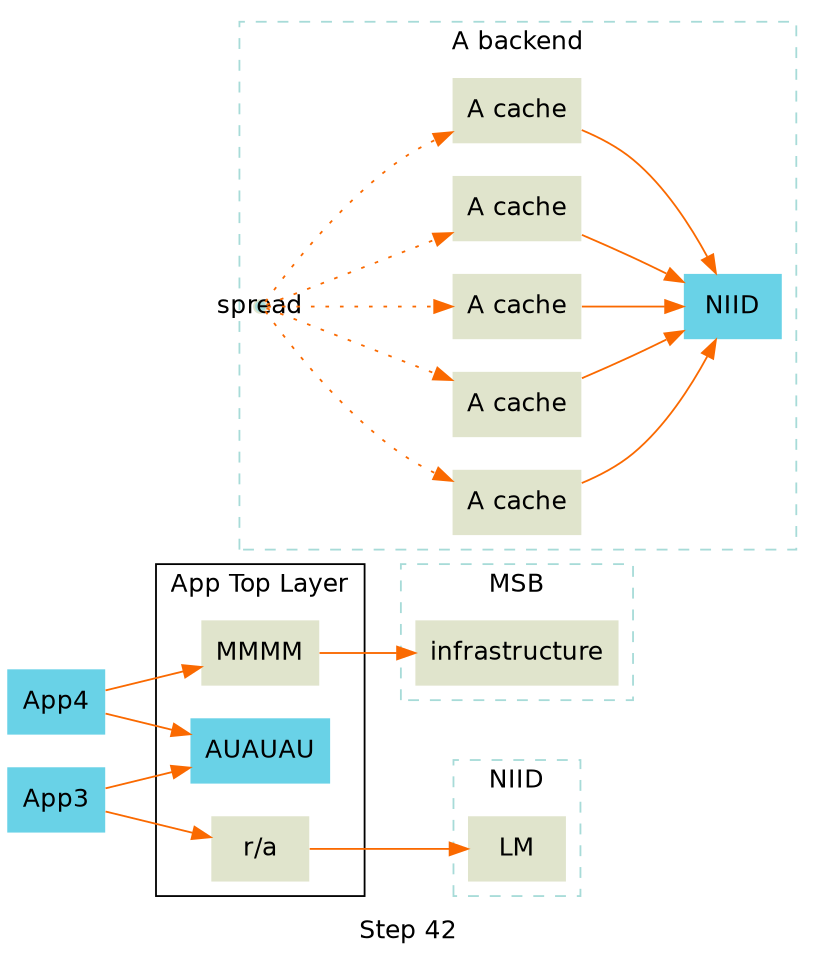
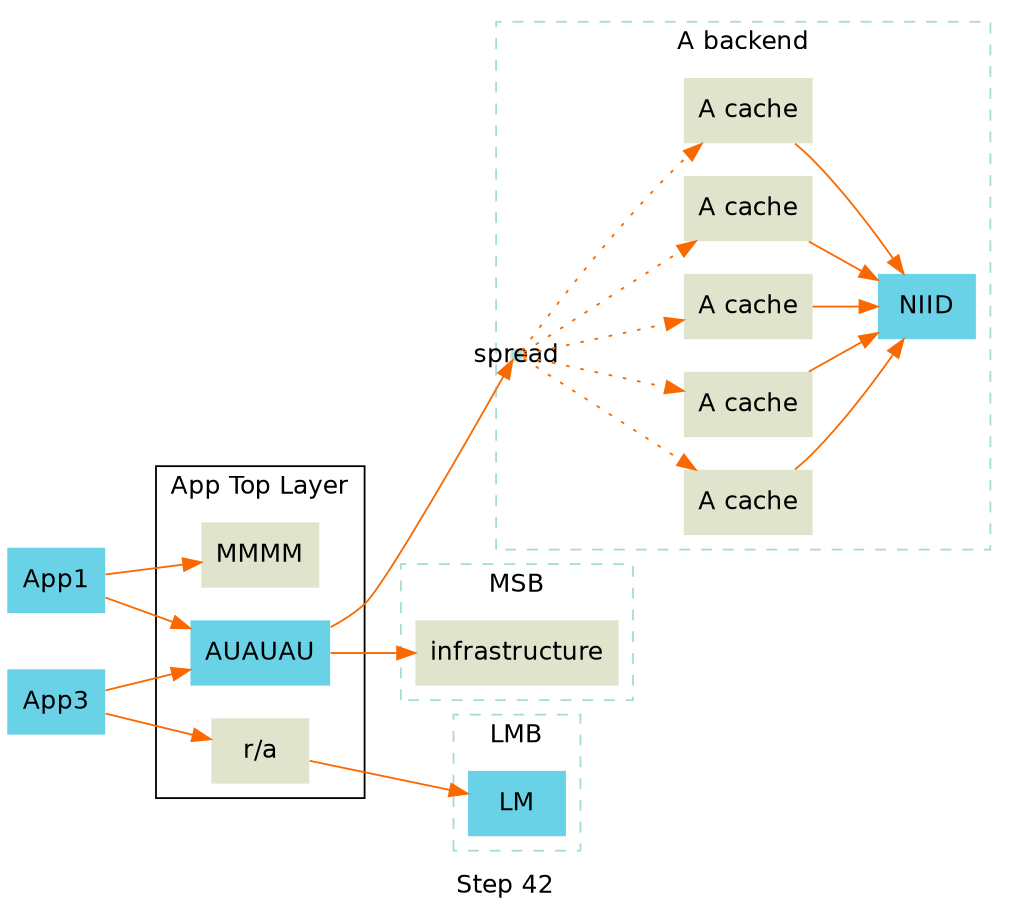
none -> (426, 510)
(352, 653) -> (352, 653)
(56, 702) -> (56, 580)
(517, 781) -> (517, 736)
(517, 849) -> (517, 804)
